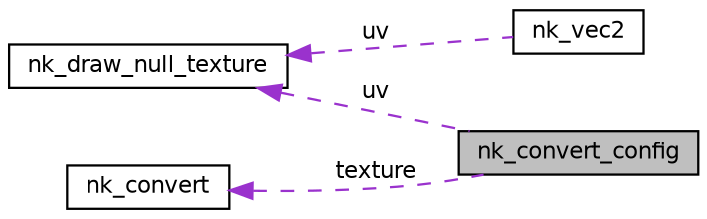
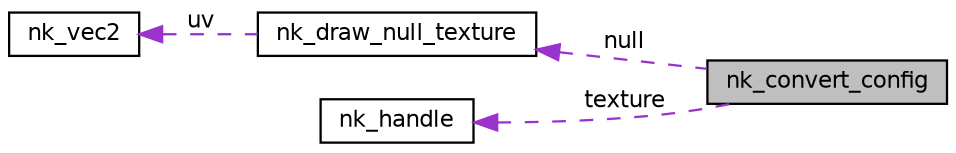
(412, 45) -> (210, 34)
(373, 92) -> (622, 42)
(148, 187) -> (397, 121)
